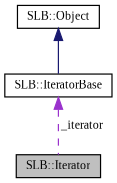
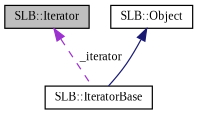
(58, 132) -> (76, 63)
